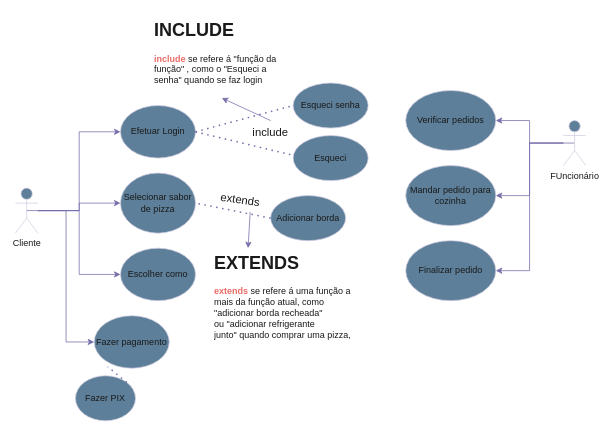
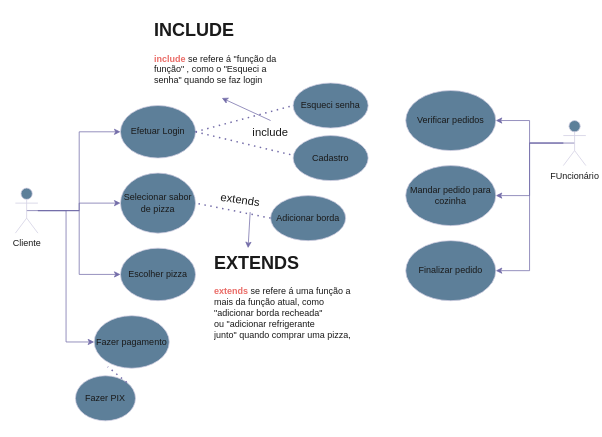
(330, 158) -> (330, 158)
(158, 274) -> (158, 274)
